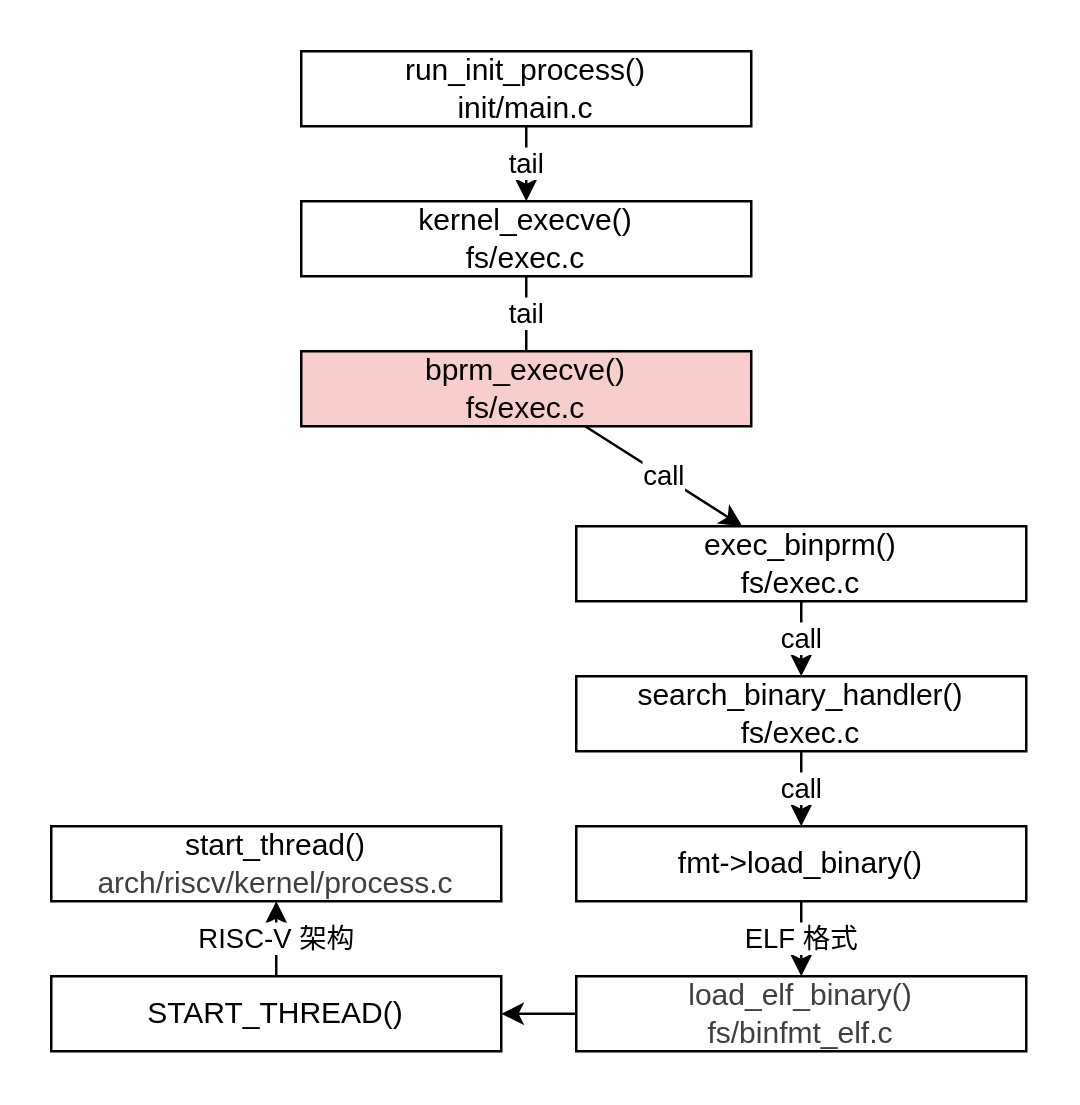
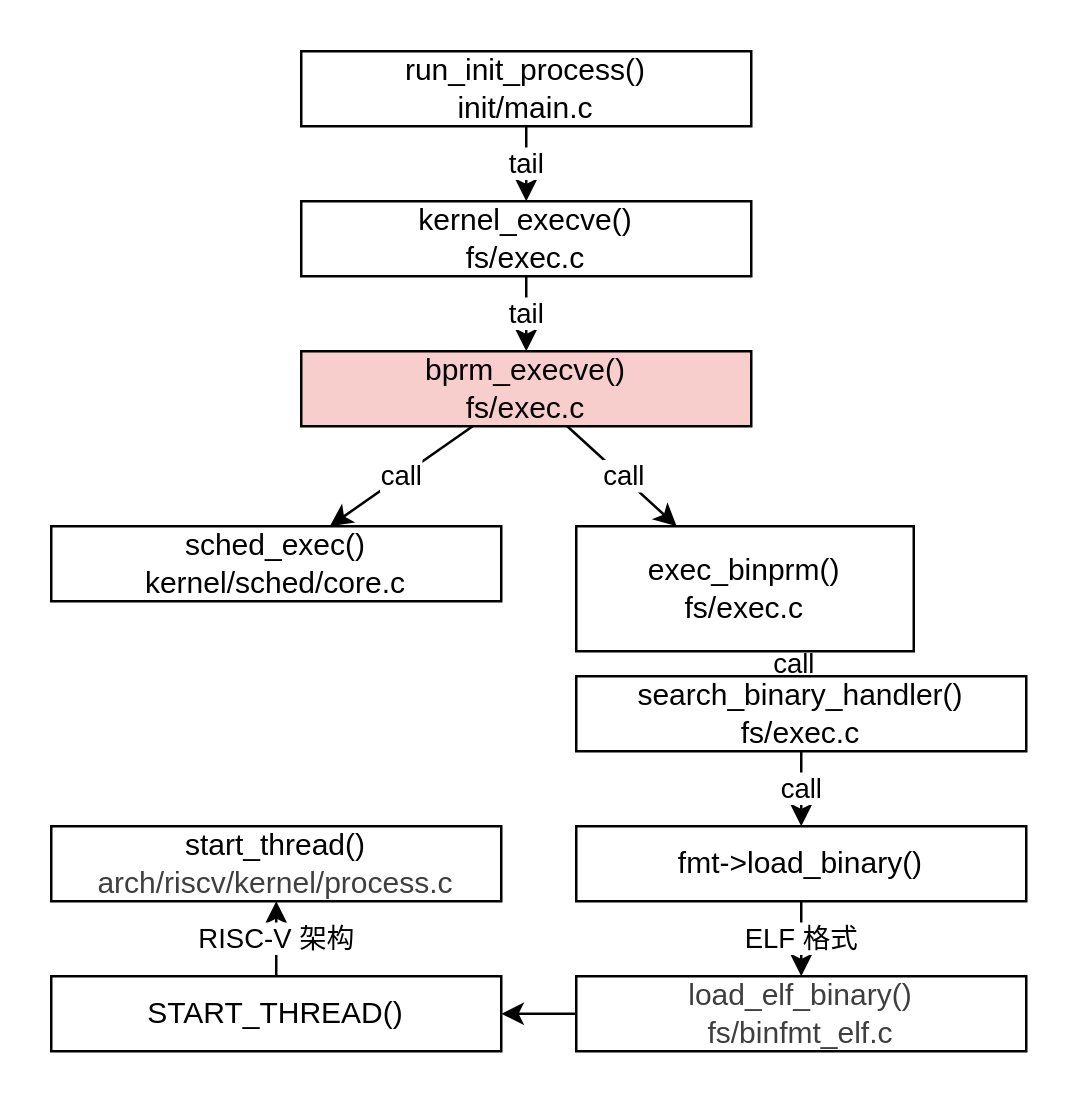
(526, 340) -> (526, 333)
none -> (408, 472)
none -> (276, 564)
(801, 564) -> (745, 589)
